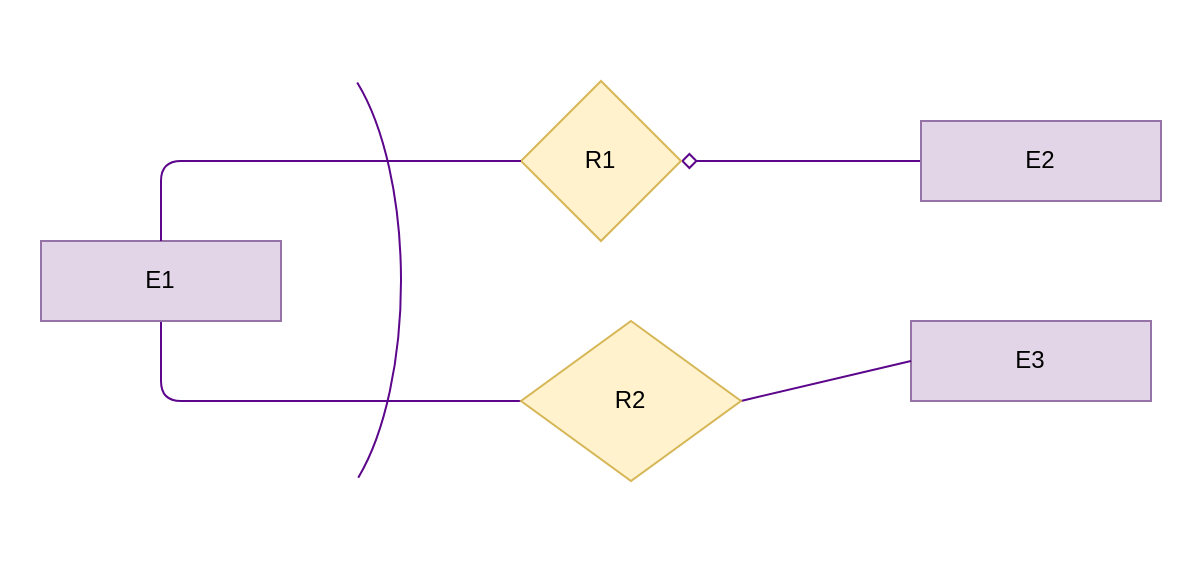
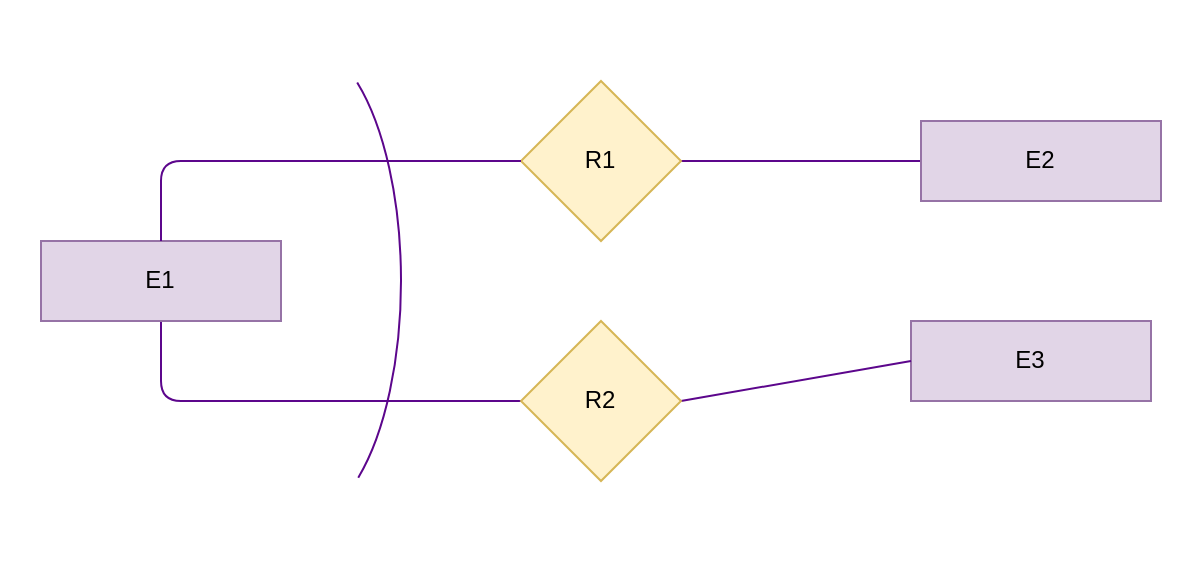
(697, 161) -> (689, 161)
(631, 401) -> (601, 401)
